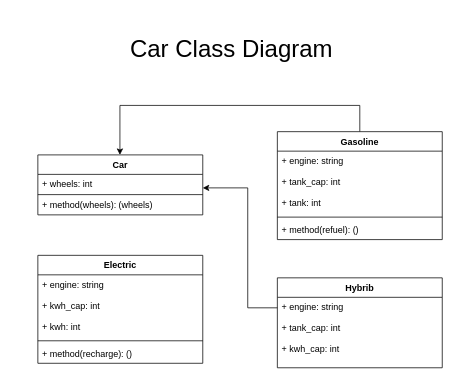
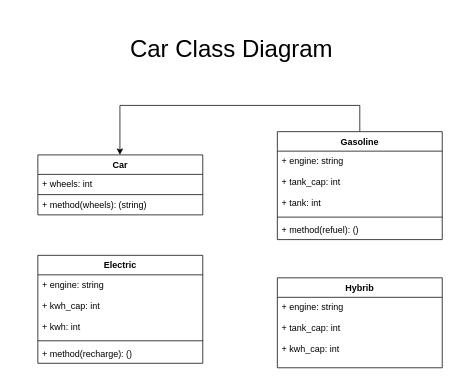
(102, 206) -> (102, 206)
(248, 260) -> none
